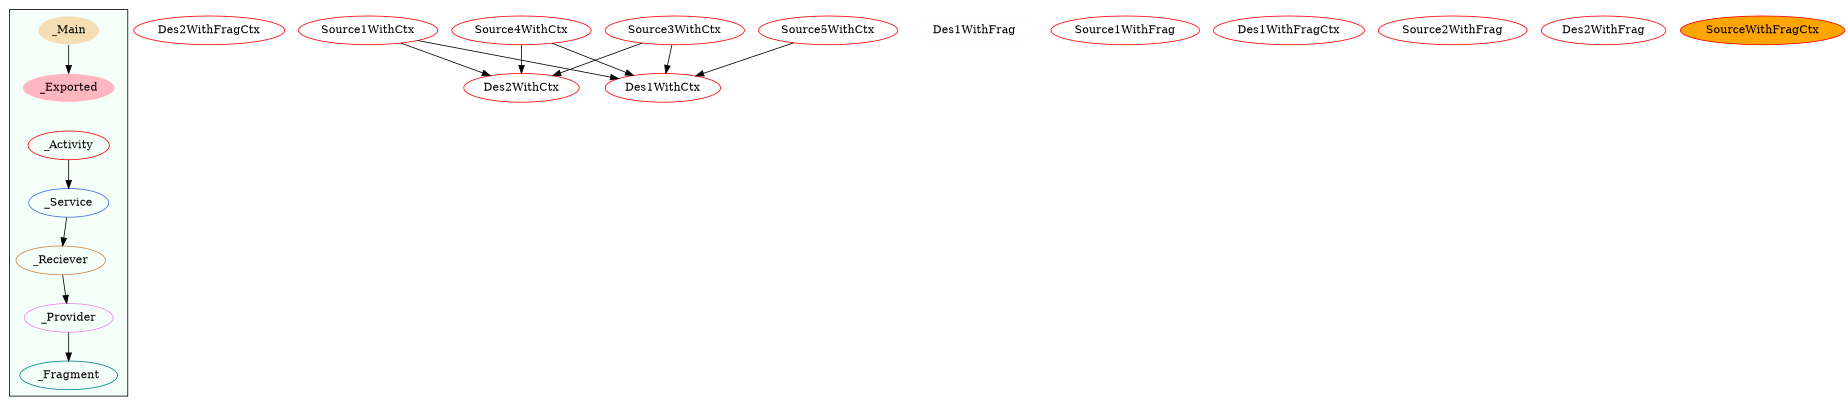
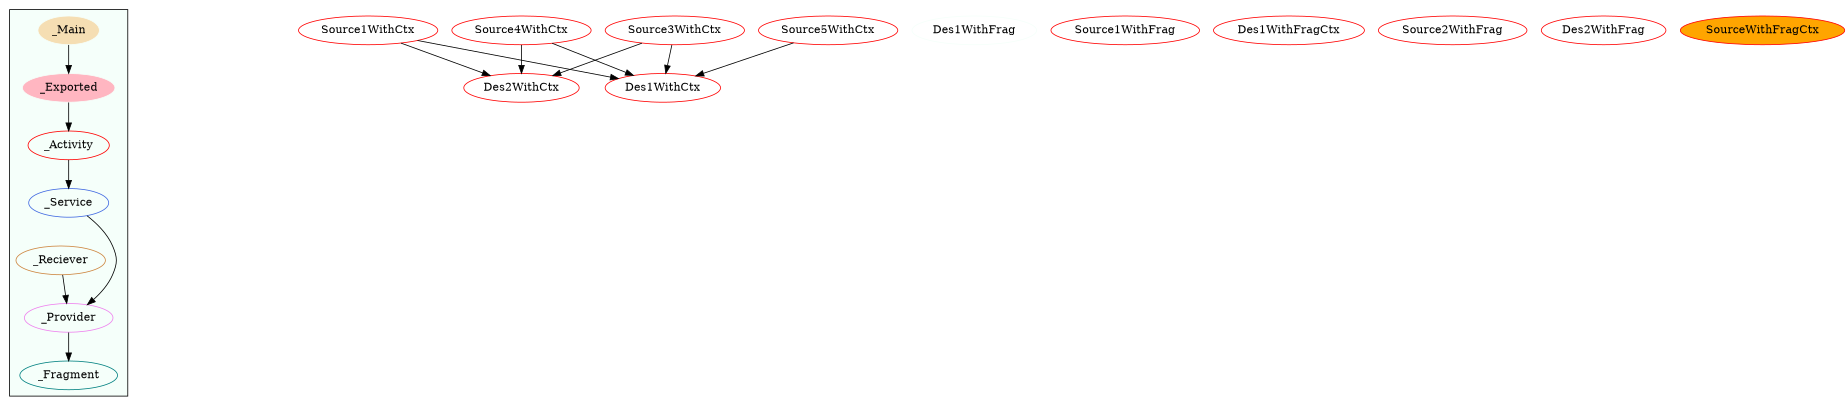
(209, 30) -> none
none -> (69, 113)
(65, 228) -> (116, 256)
